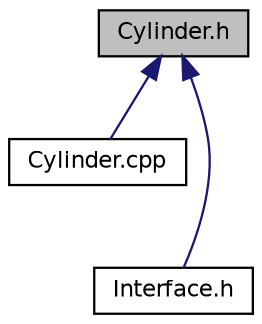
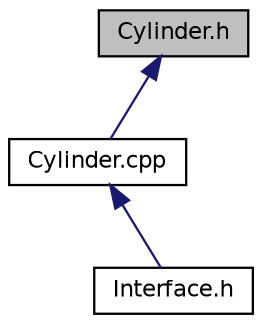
(209, 174) -> (142, 237)
